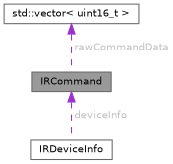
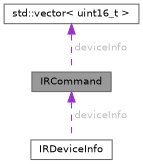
(120, 48) -> (100, 48)
